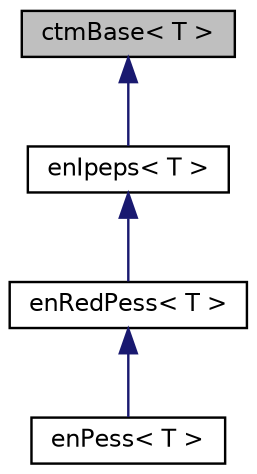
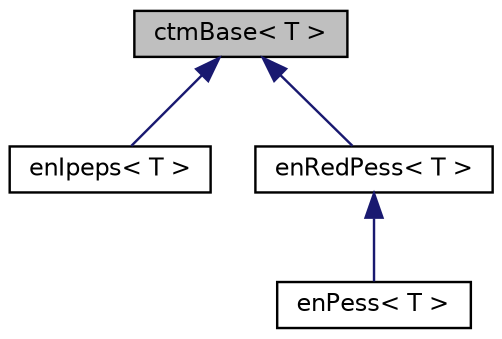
(128, 250) -> (316, 110)
